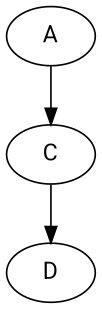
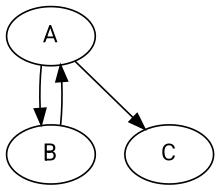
none -> (51, 154)
(51, 273) -> none
